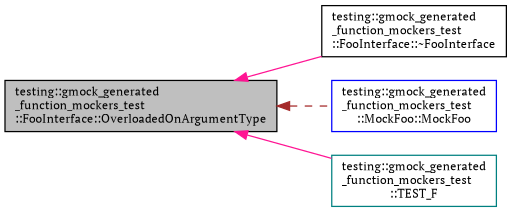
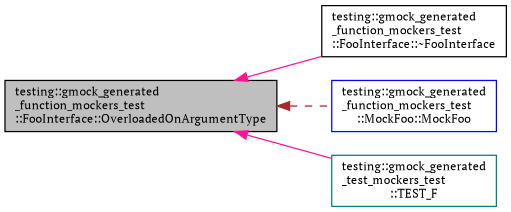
(414, 181) -> (414, 181)
